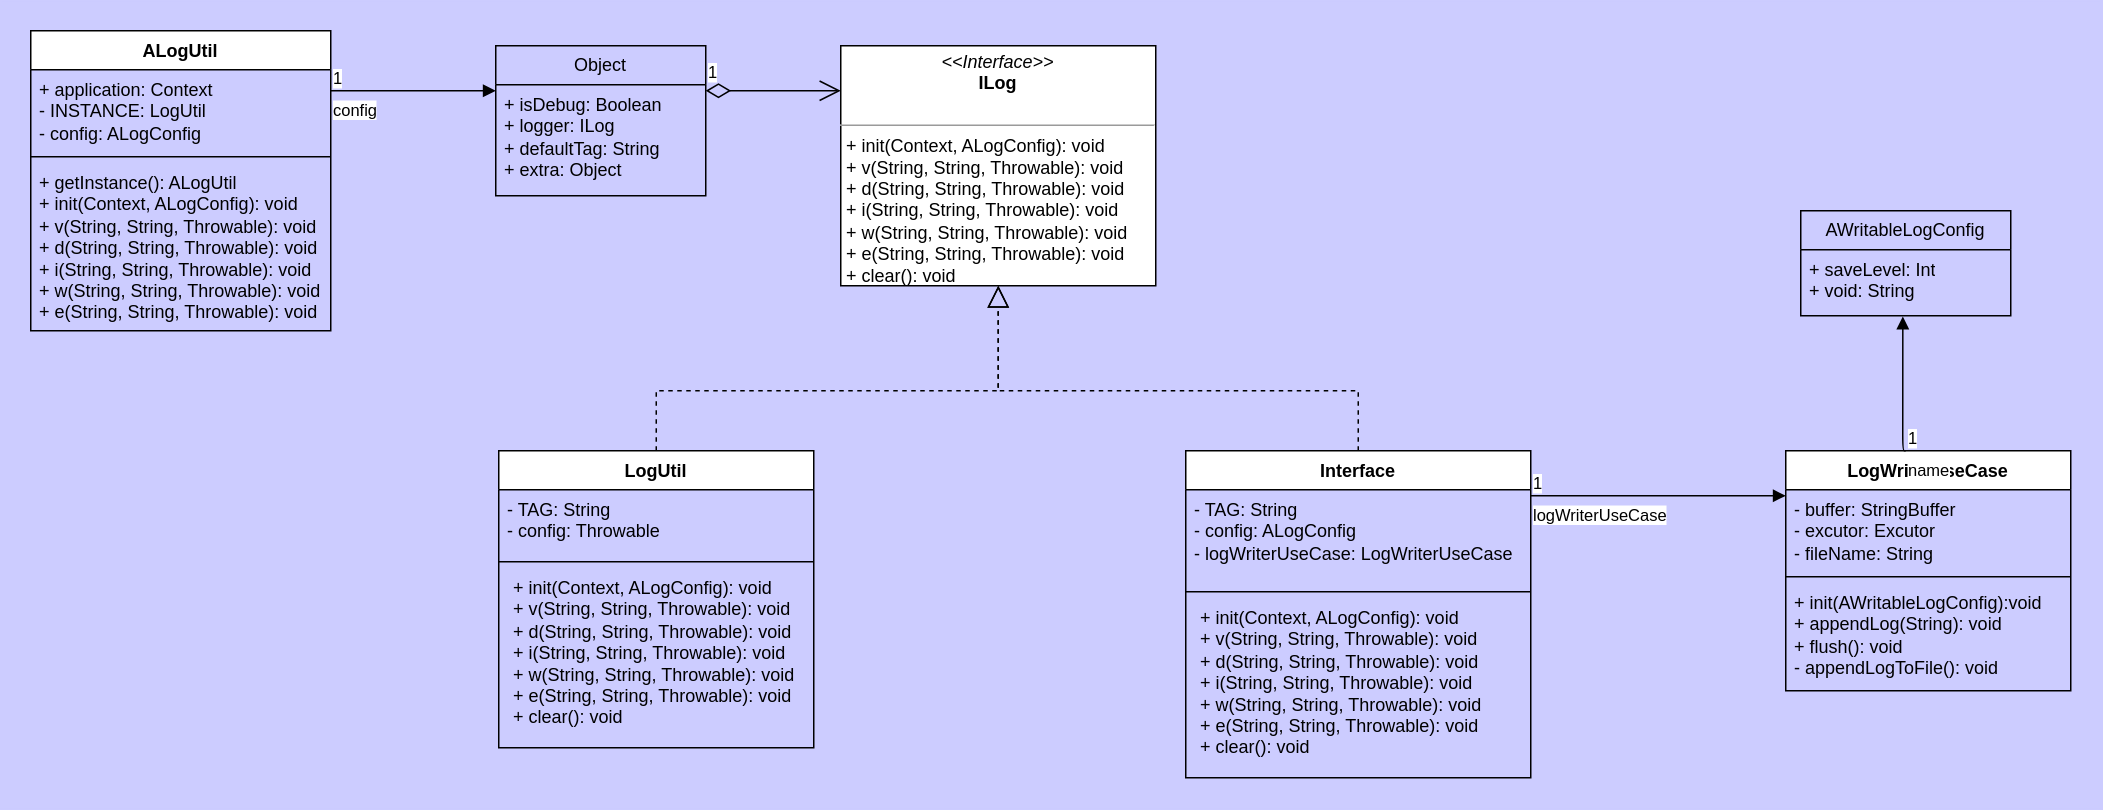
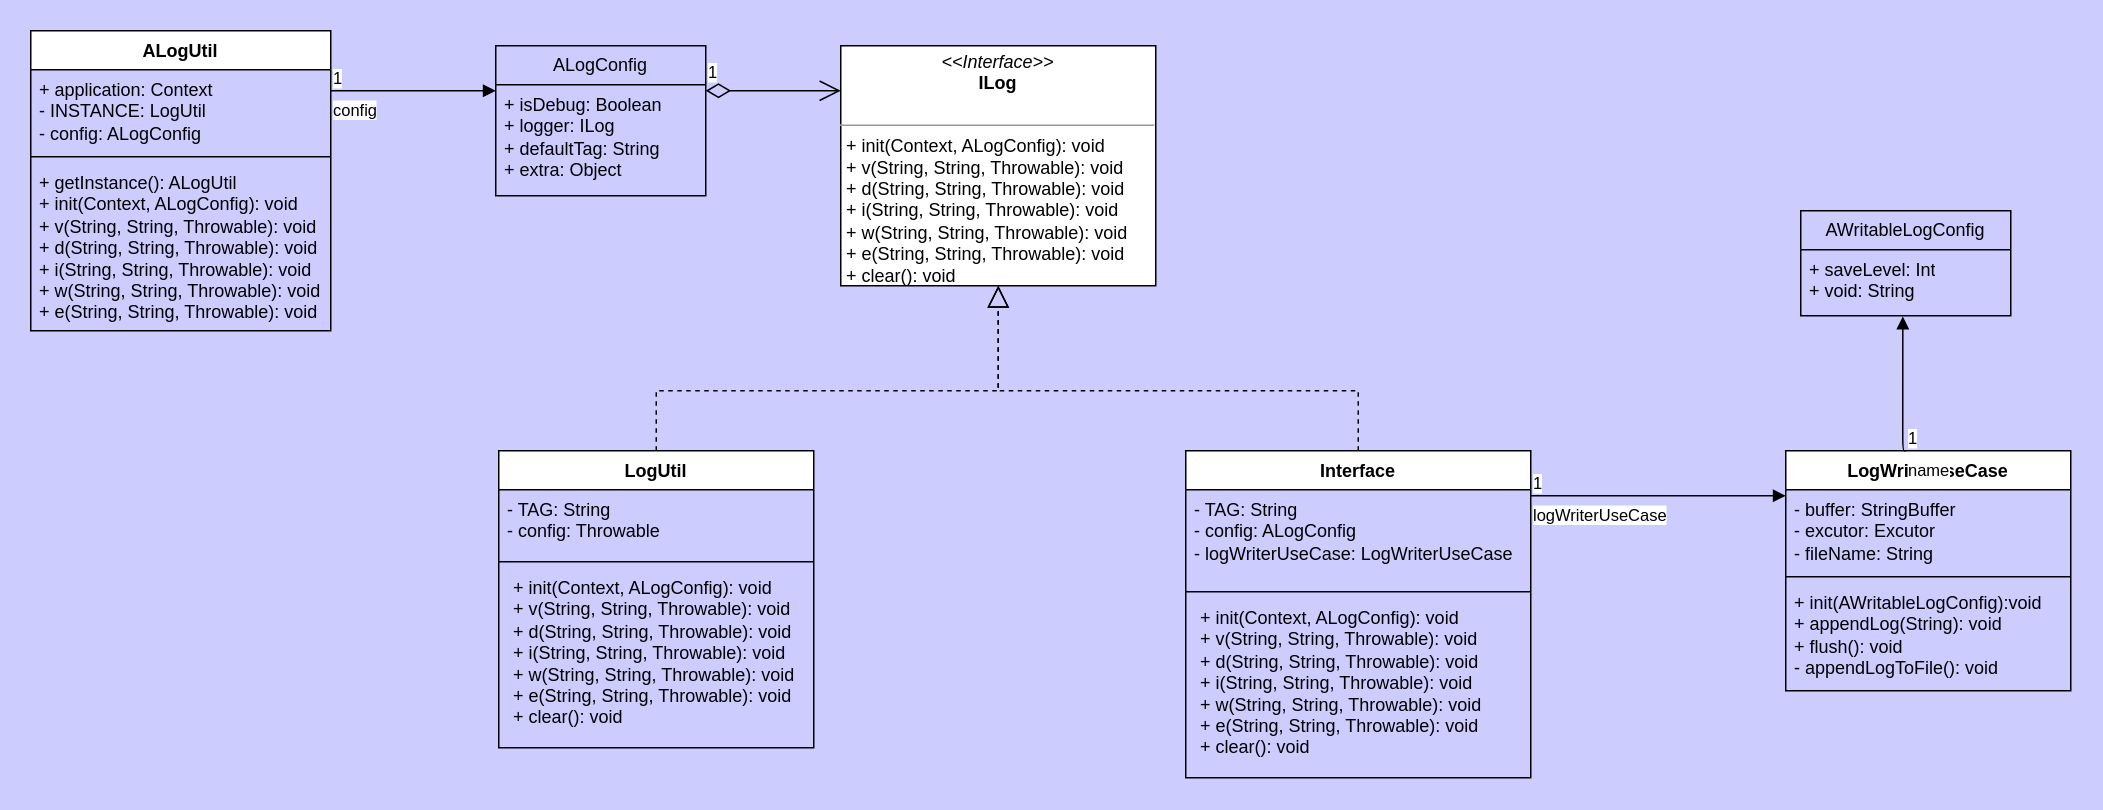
(601, 65) -> (601, 65)
